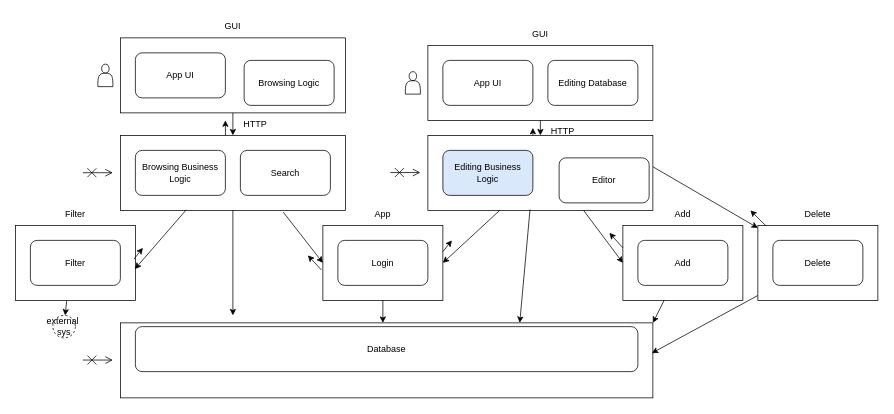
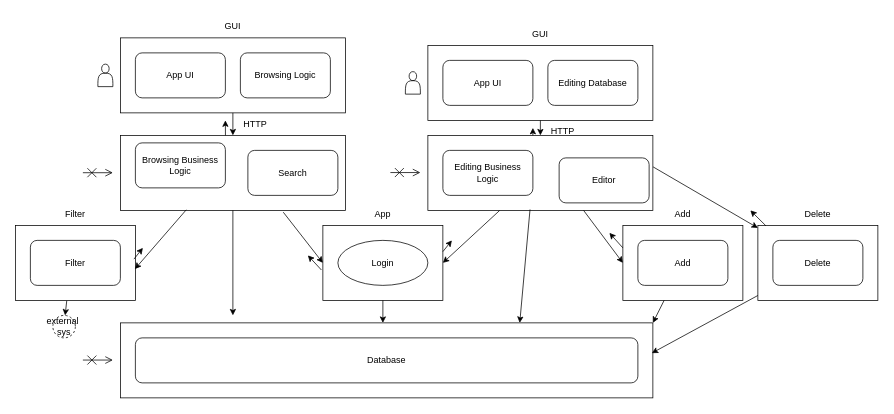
(289, 83) -> (285, 75)
(180, 173) -> (180, 165)
(285, 173) -> (293, 173)
(488, 173) -> (488, 173)
(383, 263) -> (383, 263)
(387, 349) -> (387, 360)
